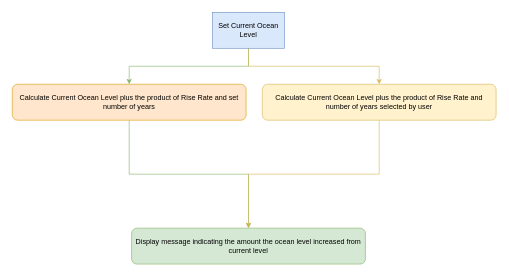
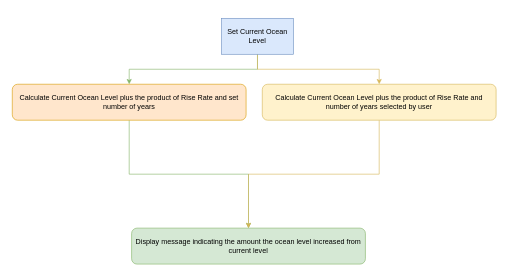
(249, 30) -> (258, 36)
